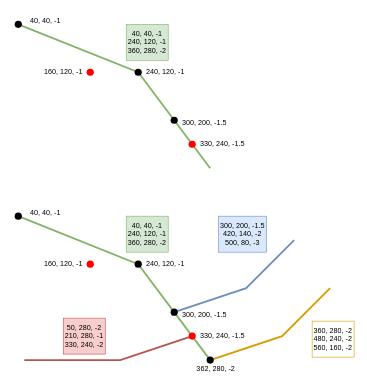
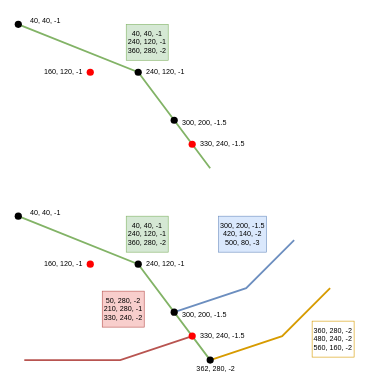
(84, 336) -> (123, 309)
